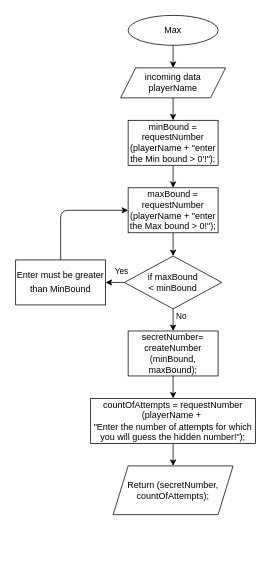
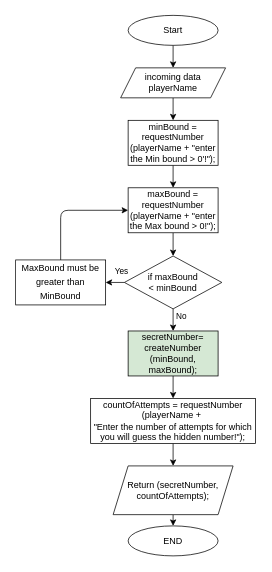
(173, 30) -> (173, 30)
(60, 282) -> (60, 282)
(173, 354) -> (173, 354)
none -> (173, 519)
none -> (173, 541)
